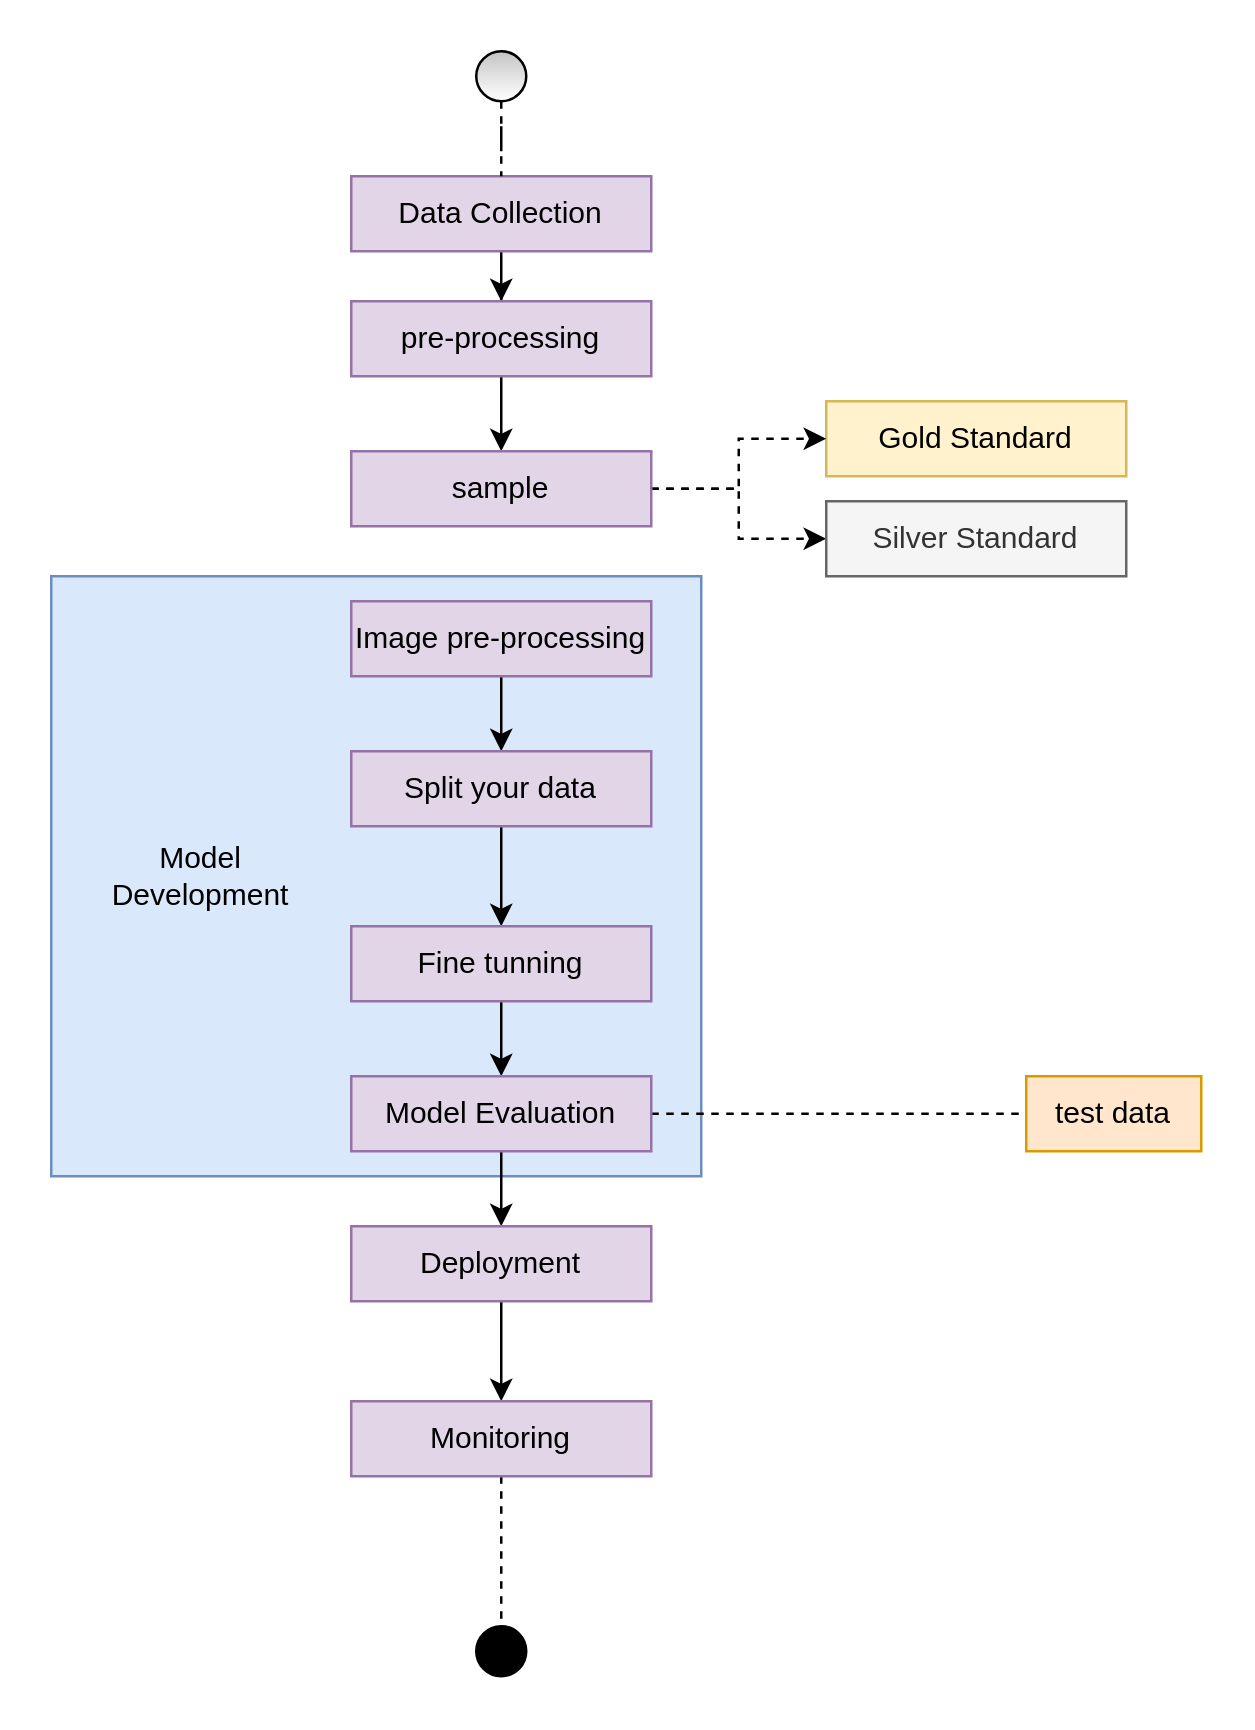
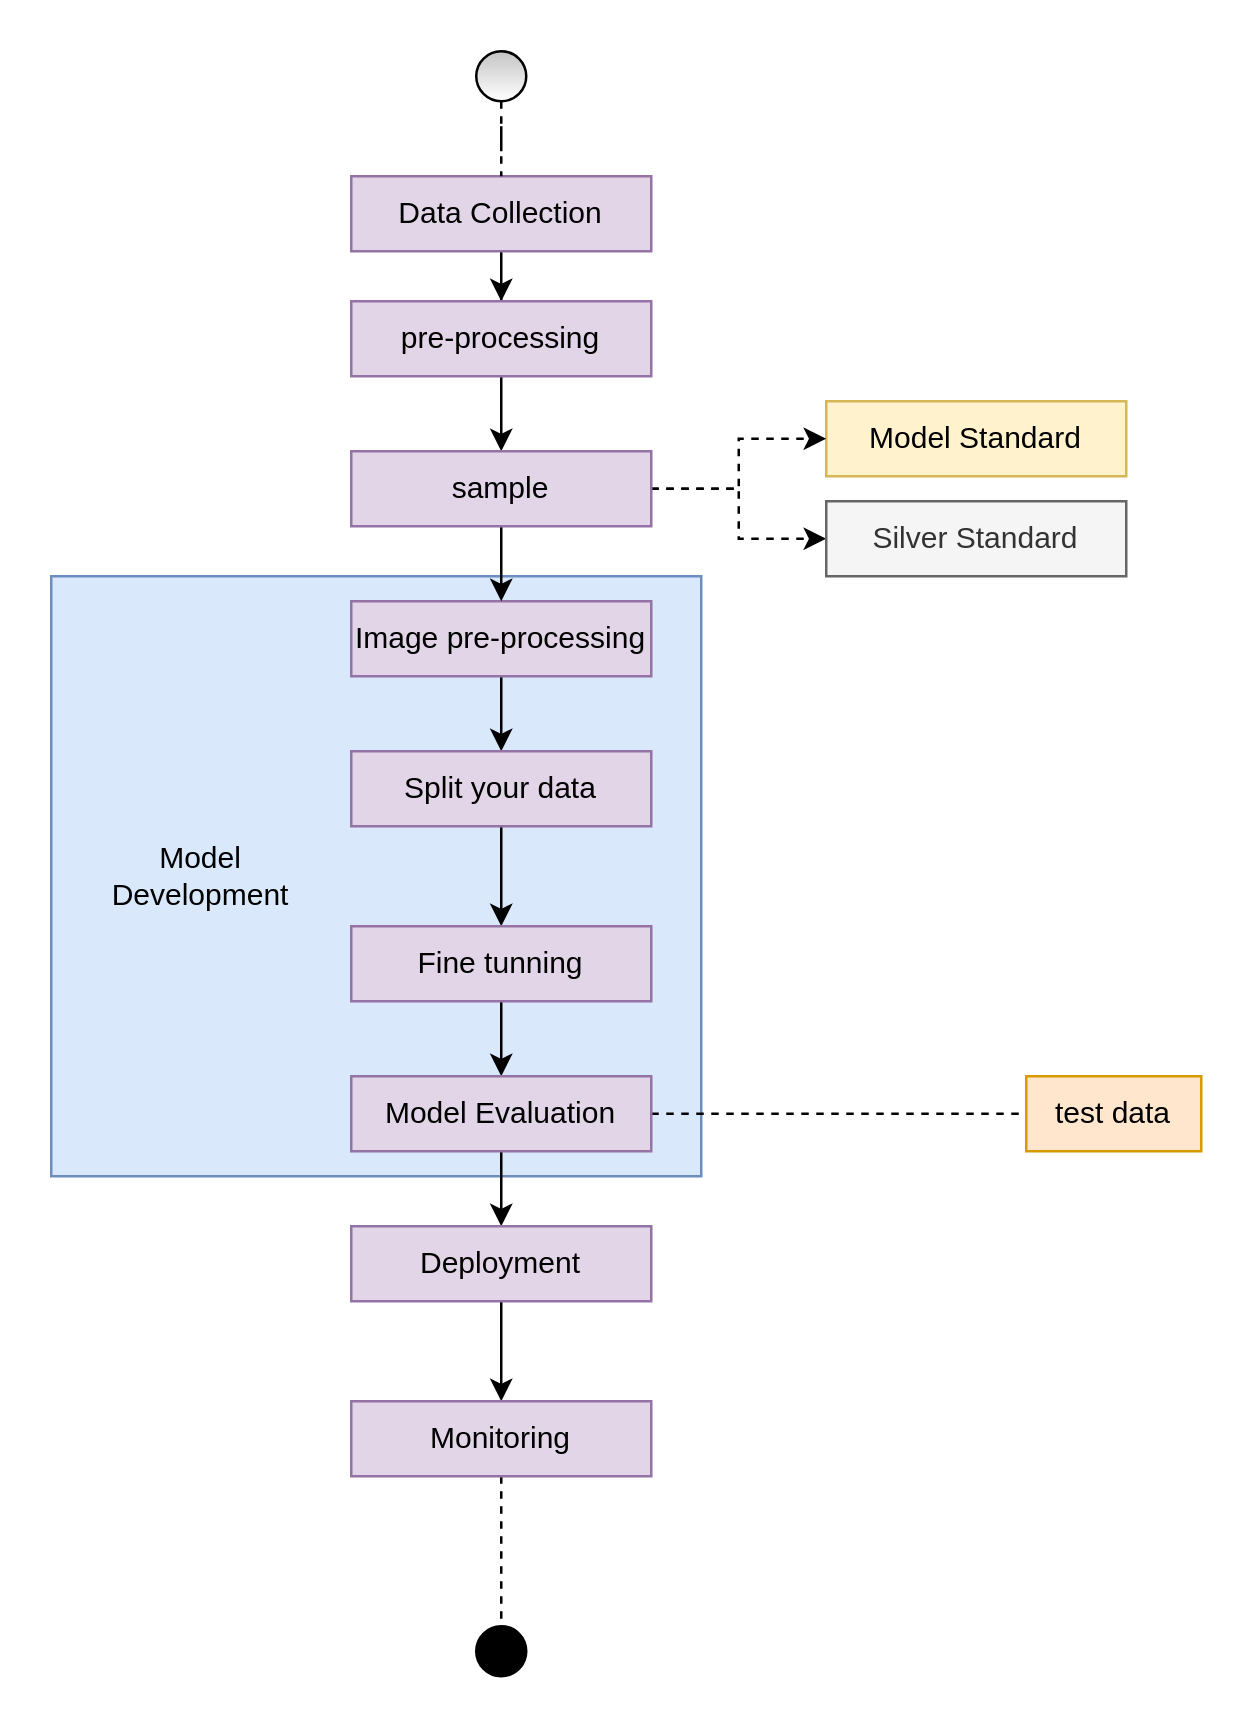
(976, 439) -> (976, 439)
none -> (501, 572)
